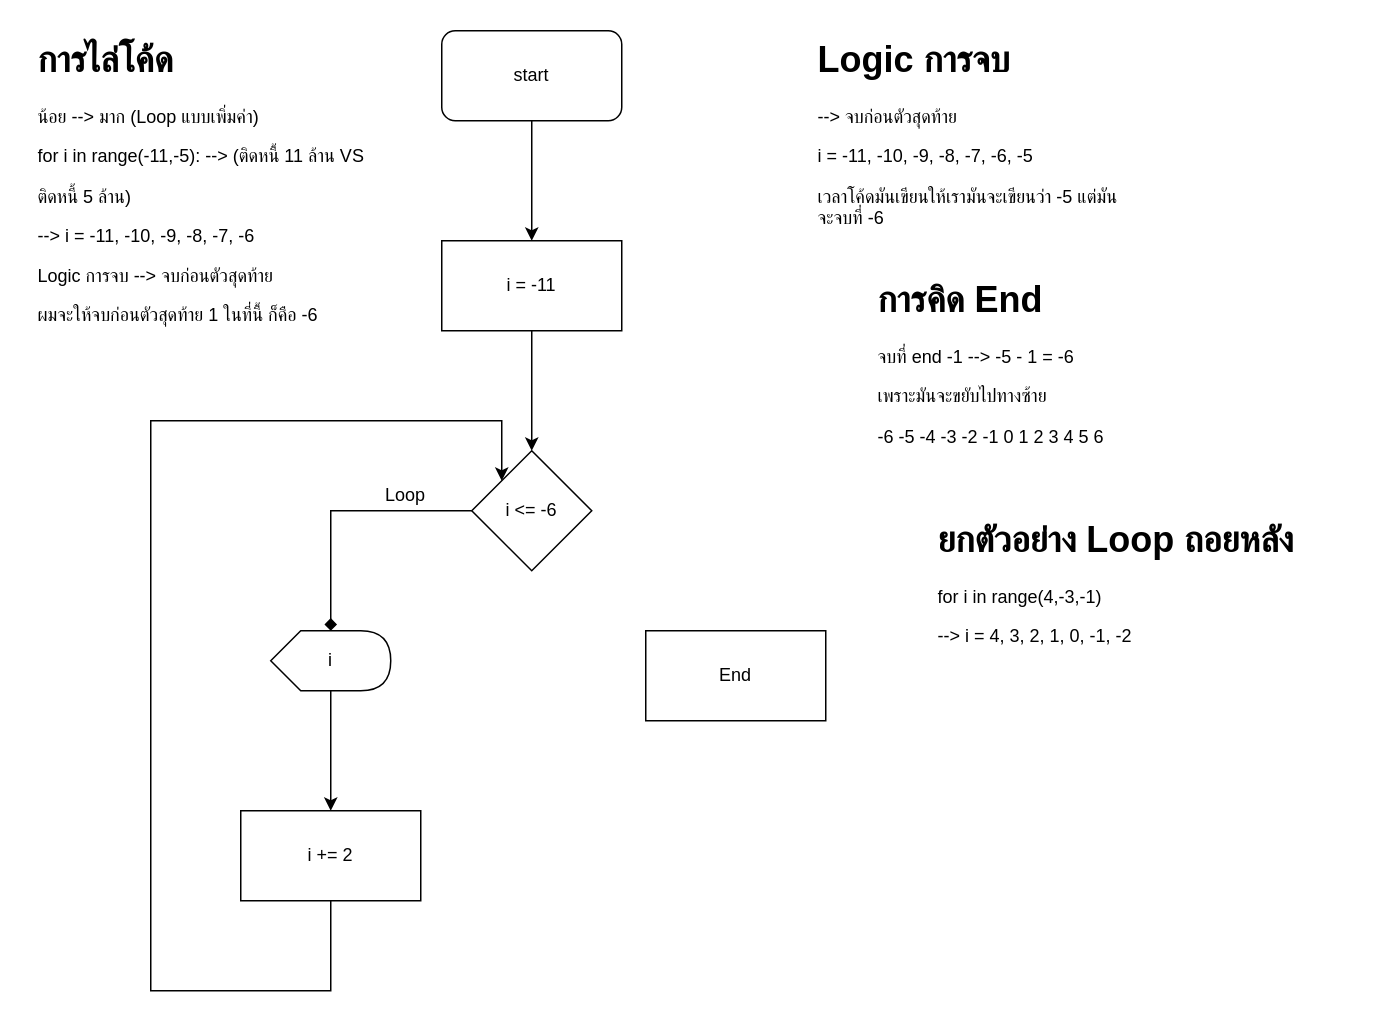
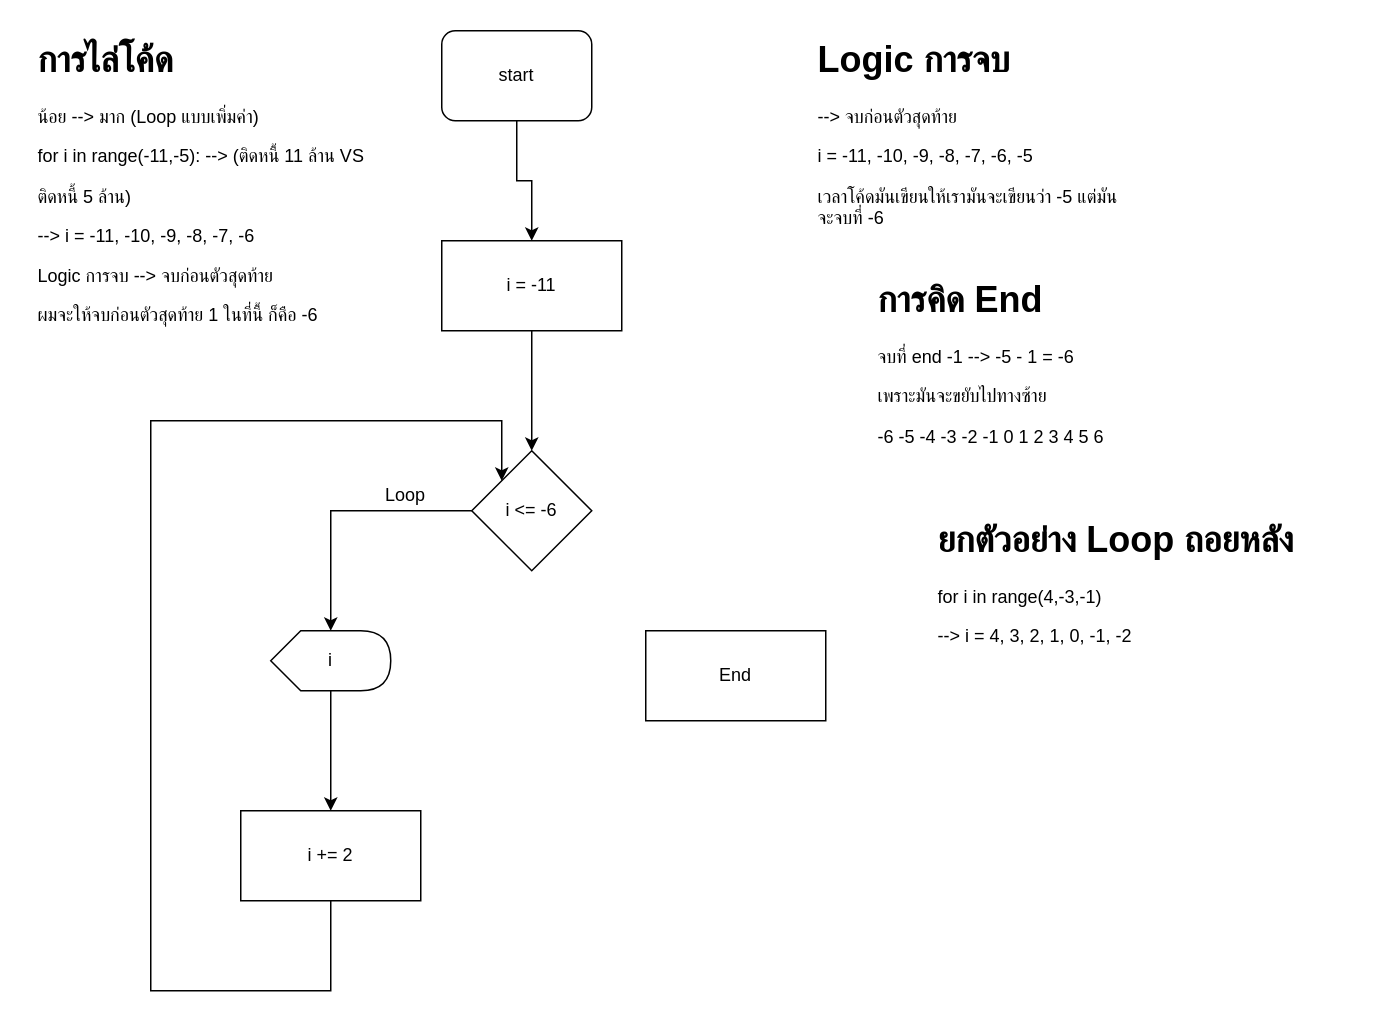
(532, 76) -> (517, 76)
(331, 618) -> (331, 619)
